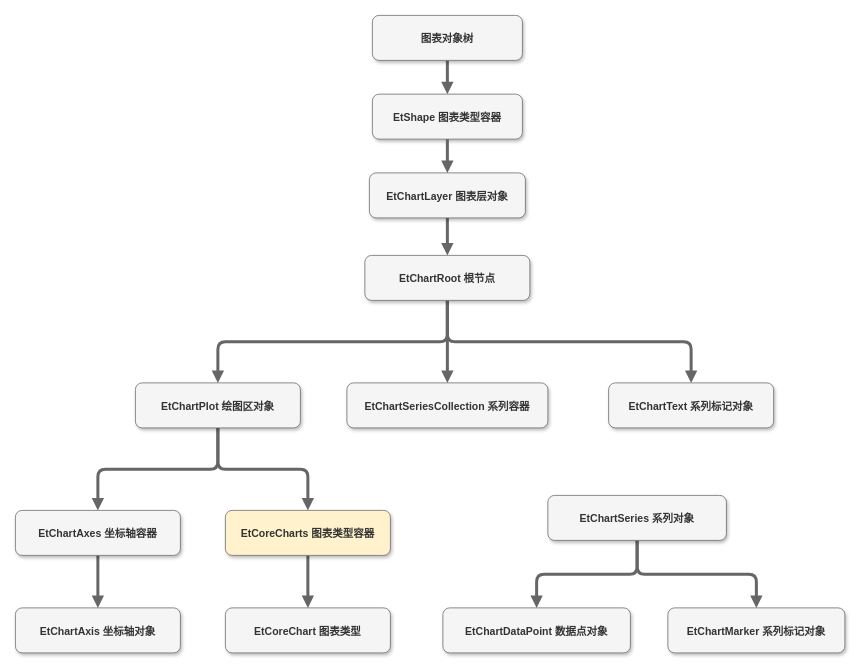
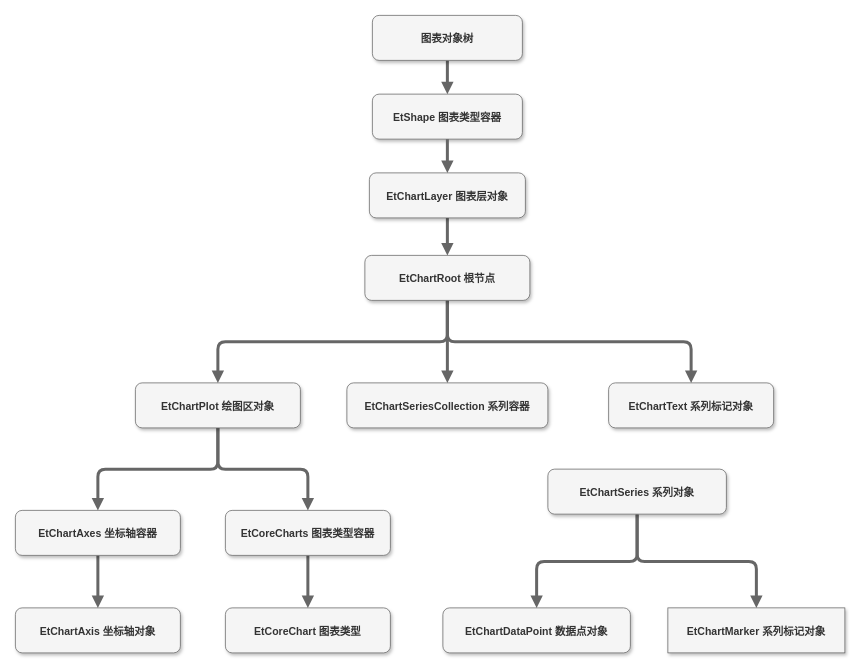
(637, 518) -> (637, 492)
(308, 533) -> (308, 533)
(756, 630) -> (756, 630)
